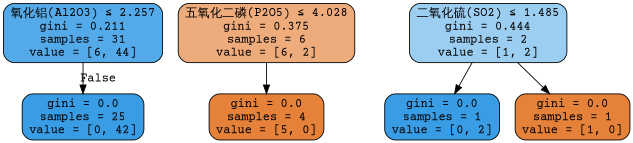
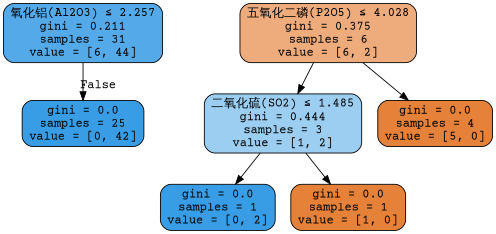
(488, 39) -> (283, 130)
none -> (308, 74)
